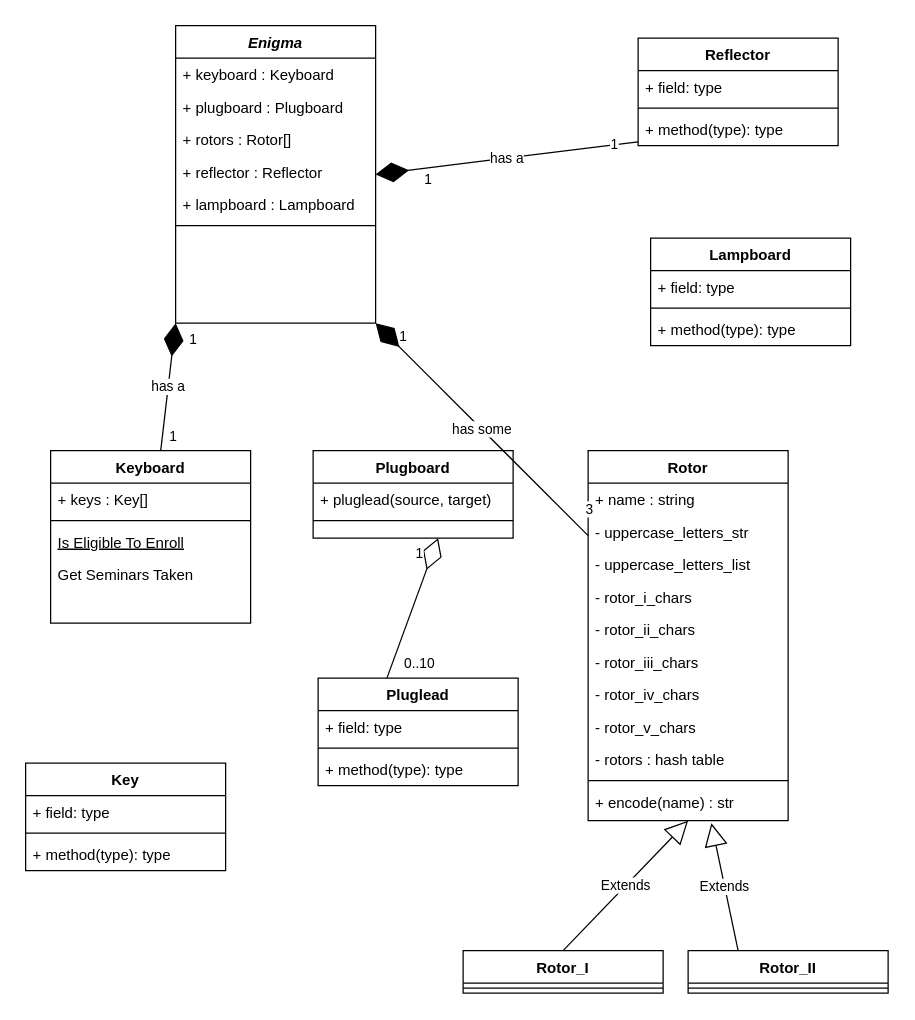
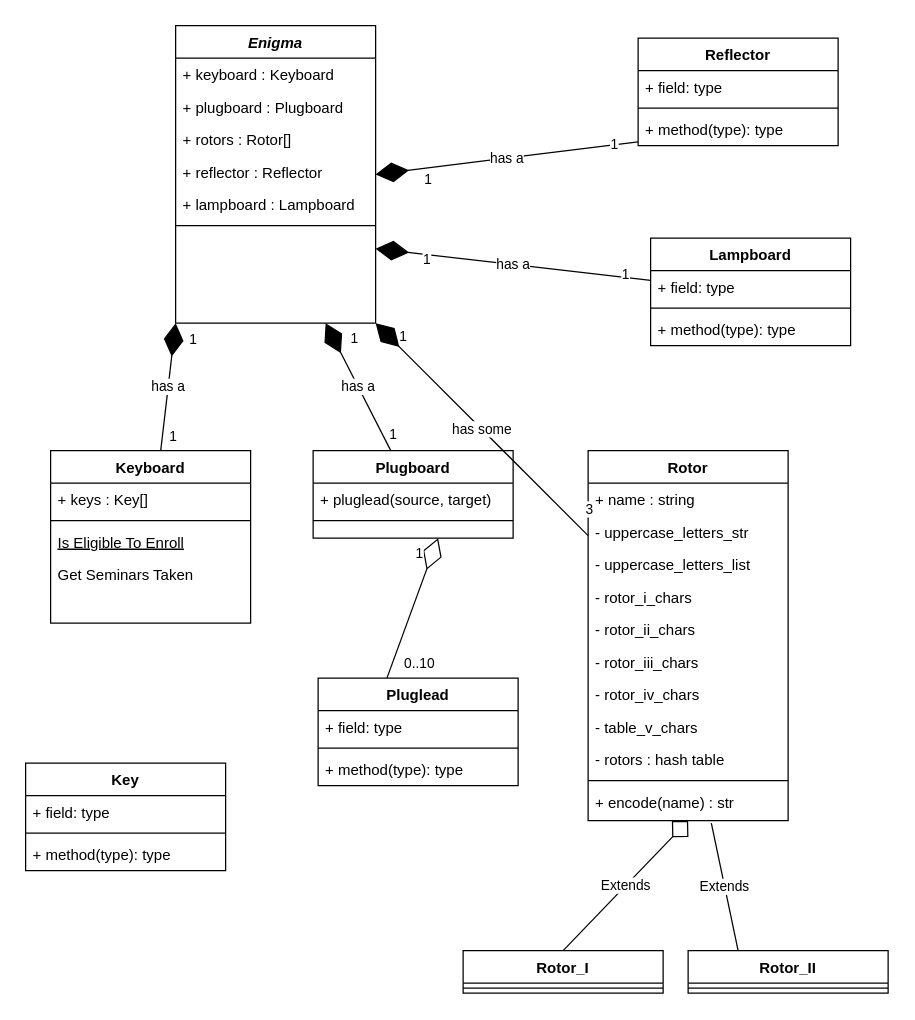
none -> (528, 266)
none -> (366, 401)
(656, 728) -> (654, 728)
(672, 838) -> (671, 838)
(716, 846) -> (714, 835)
